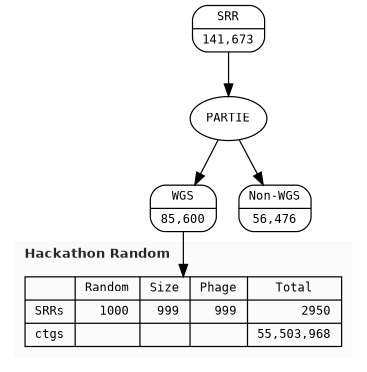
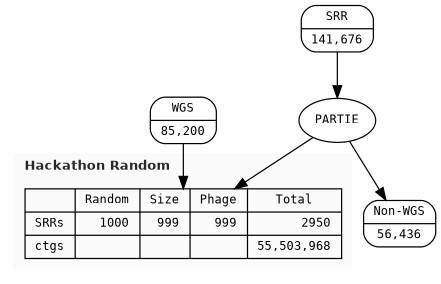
(229, 40) -> (337, 40)
(209, 157) -> (276, 162)
(183, 219) -> (183, 131)
(275, 219) -> (400, 235)
